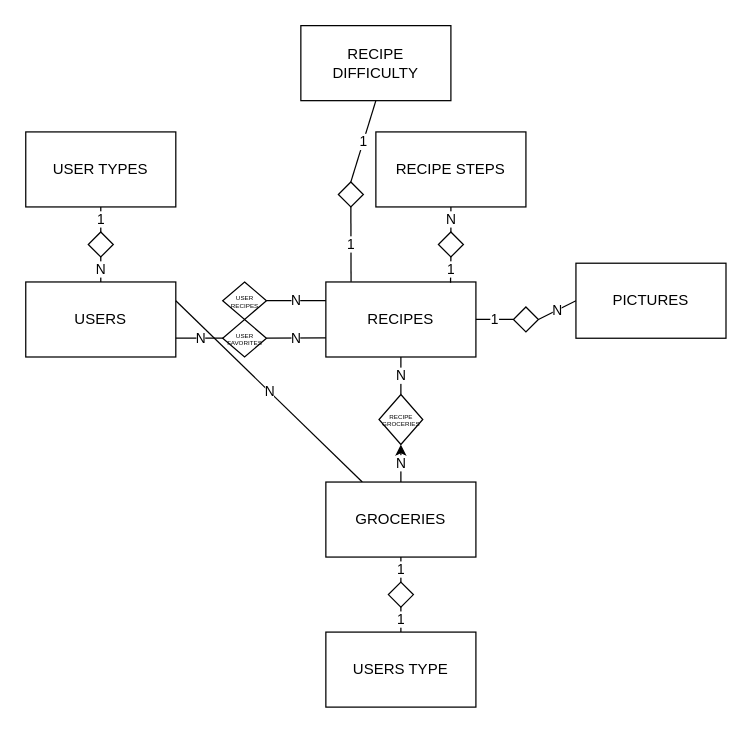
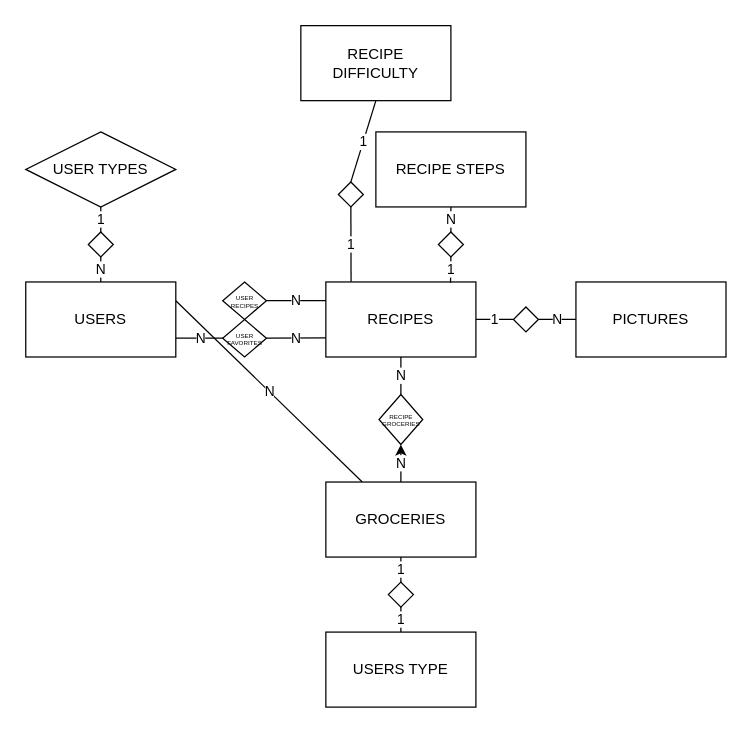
(101, 169) -> (101, 169)
(651, 301) -> (651, 319)
